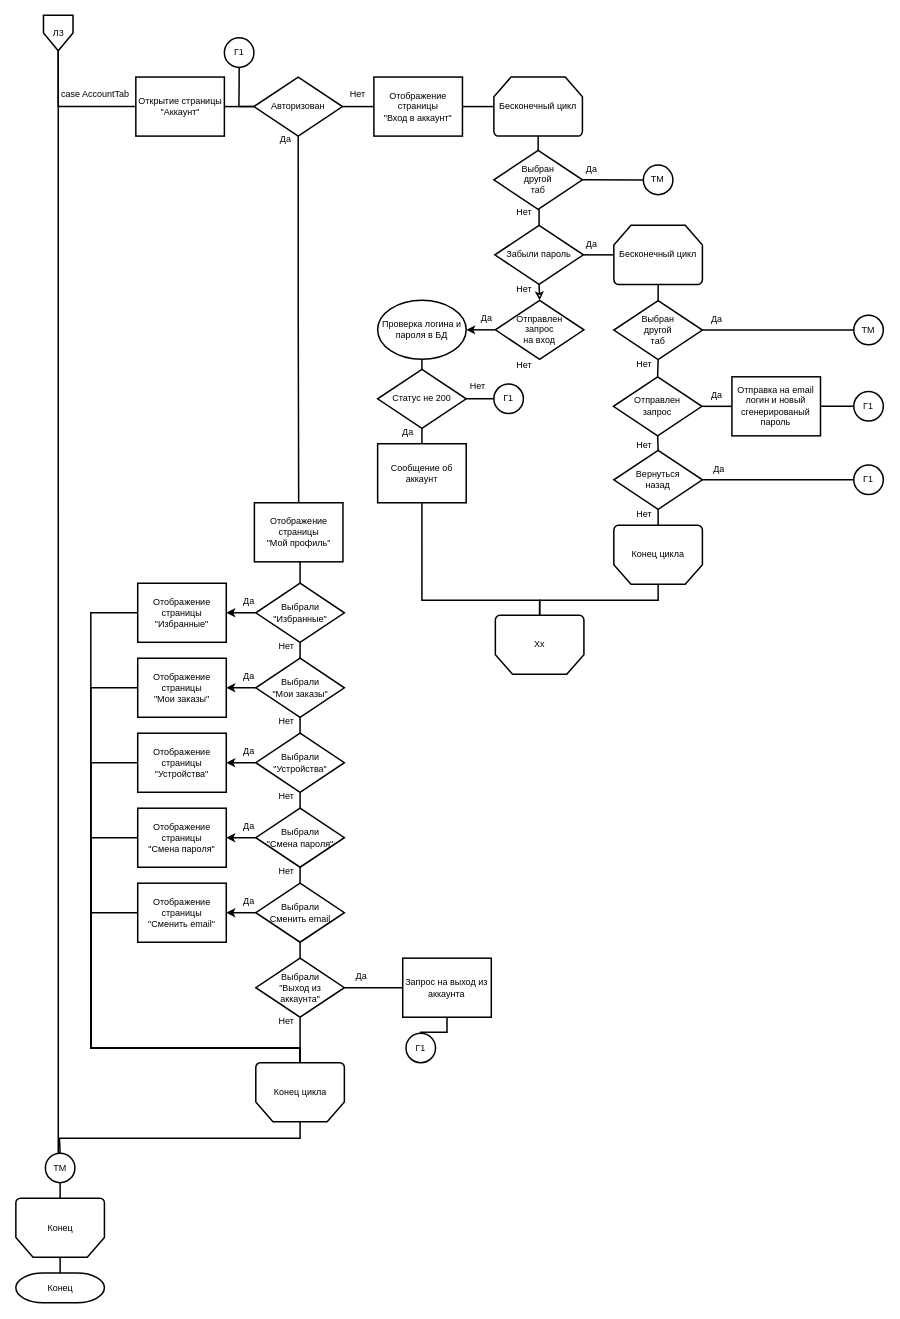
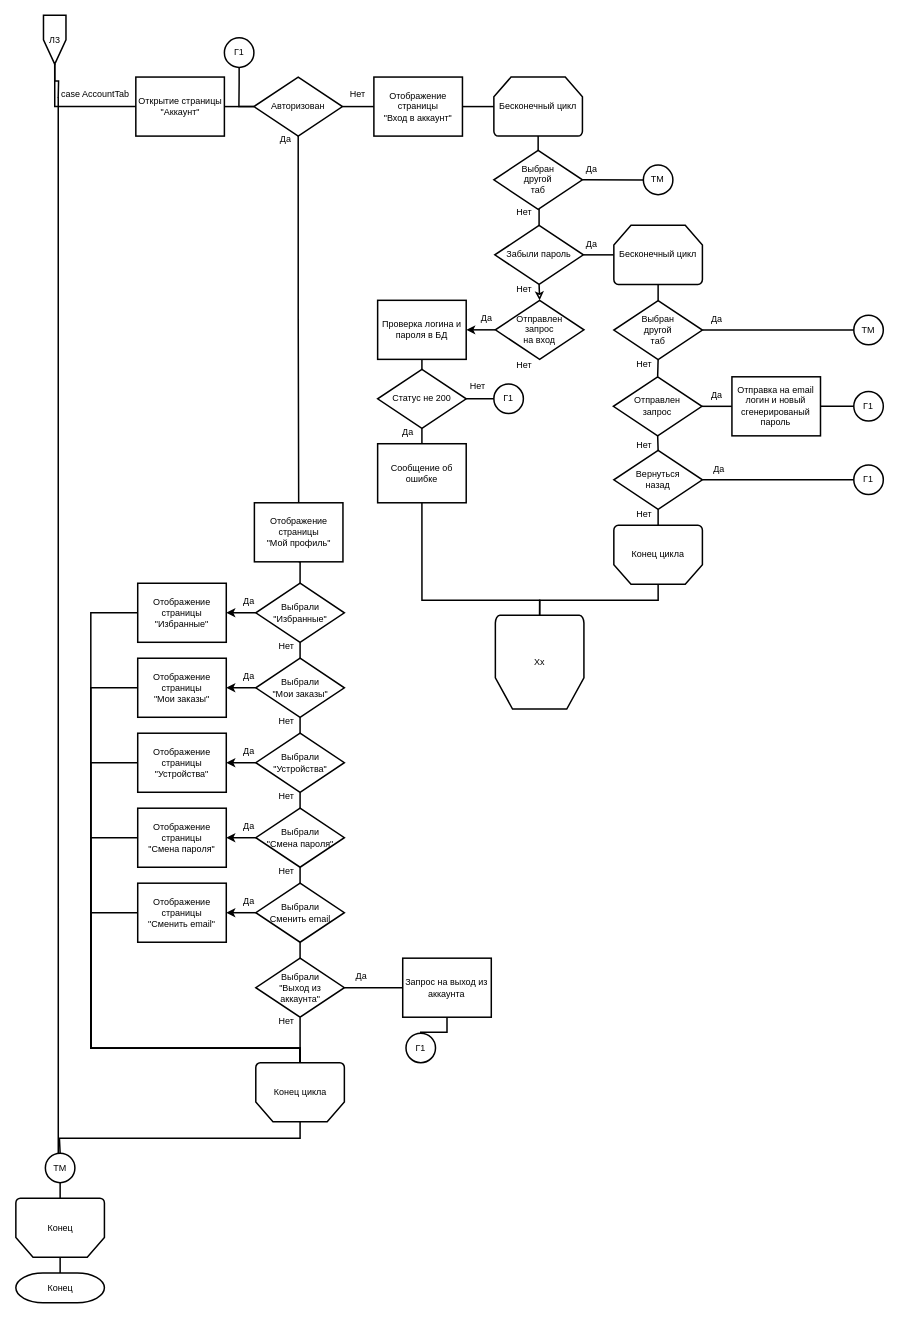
(58, 33) -> (55, 40)
(422, 330) -> (422, 330)
(422, 474) -> (422, 474)
(540, 645) -> (540, 662)
